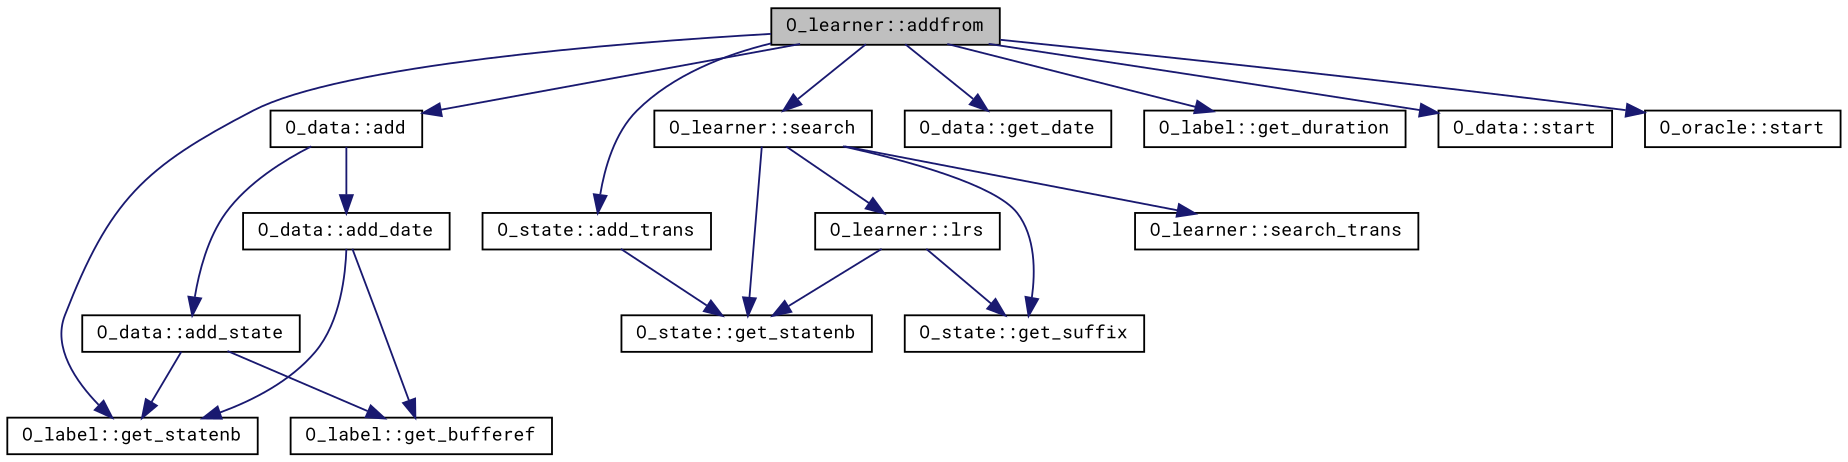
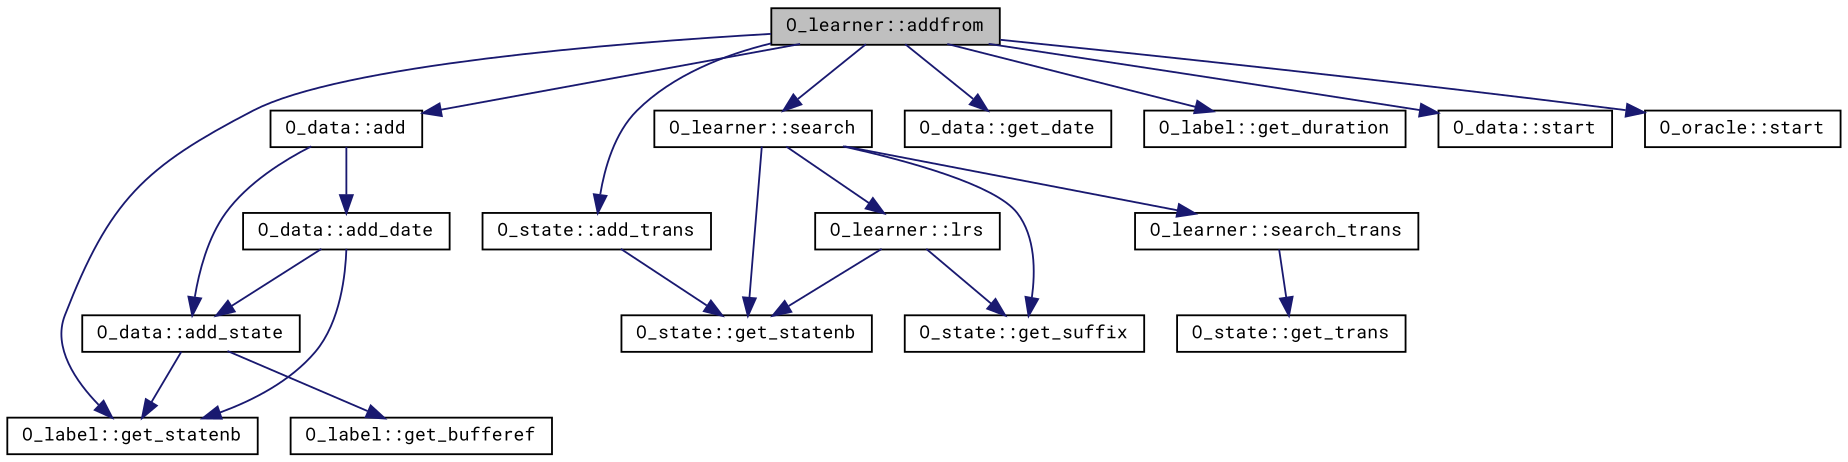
(381, 324) -> (276, 277)
none -> (1291, 334)
